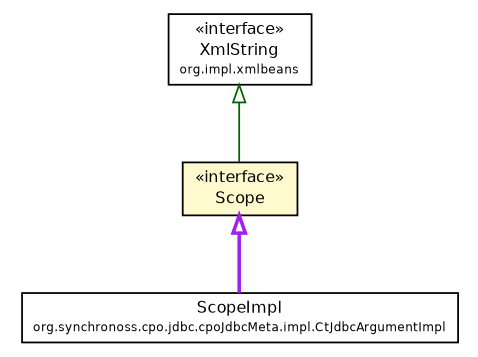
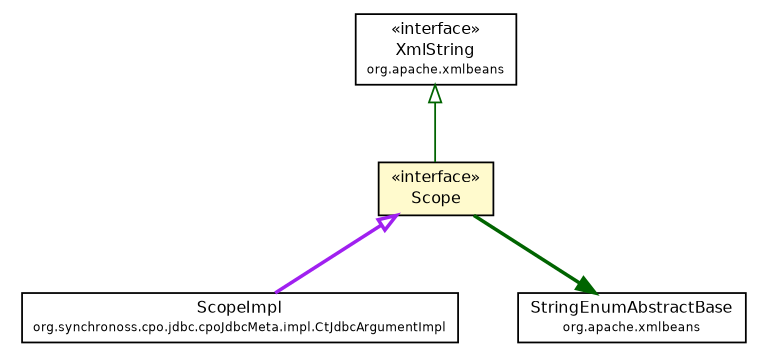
(240, 70) -> (436, 70)
none -> (631, 318)
